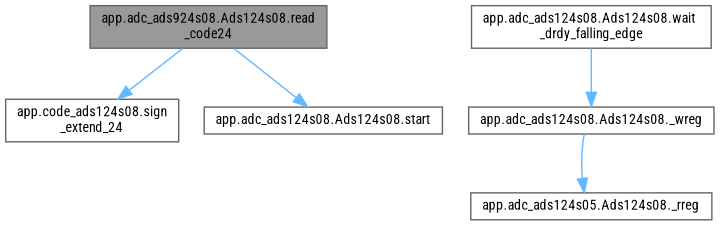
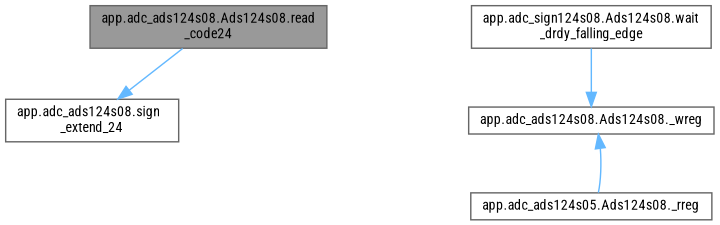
(208, 27) -> (208, 27)
(591, 27) -> (591, 27)
(92, 121) -> (92, 121)
(323, 121) -> none
(582, 156) -> (601, 171)
